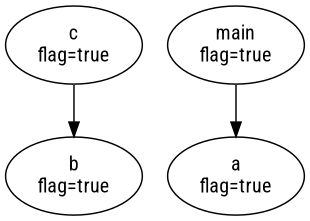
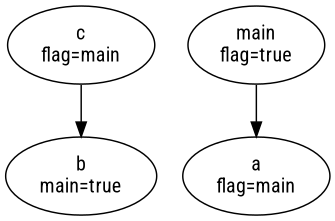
(74, 45) -> (81, 45)
(74, 176) -> (81, 176)
(236, 176) -> (256, 176)
